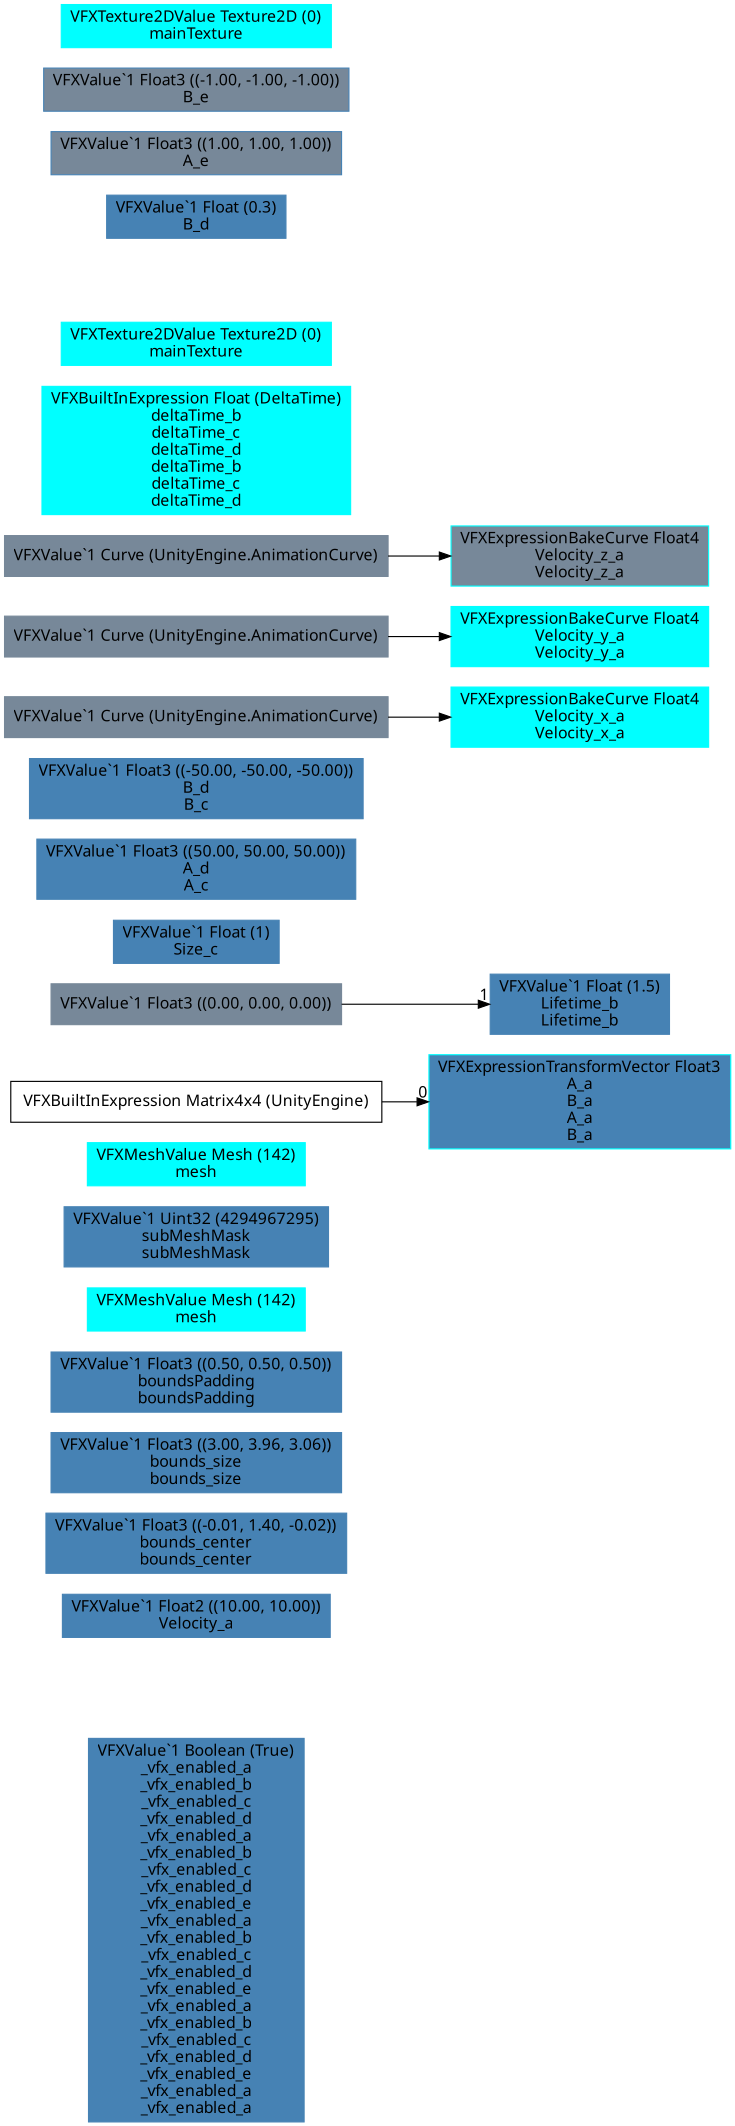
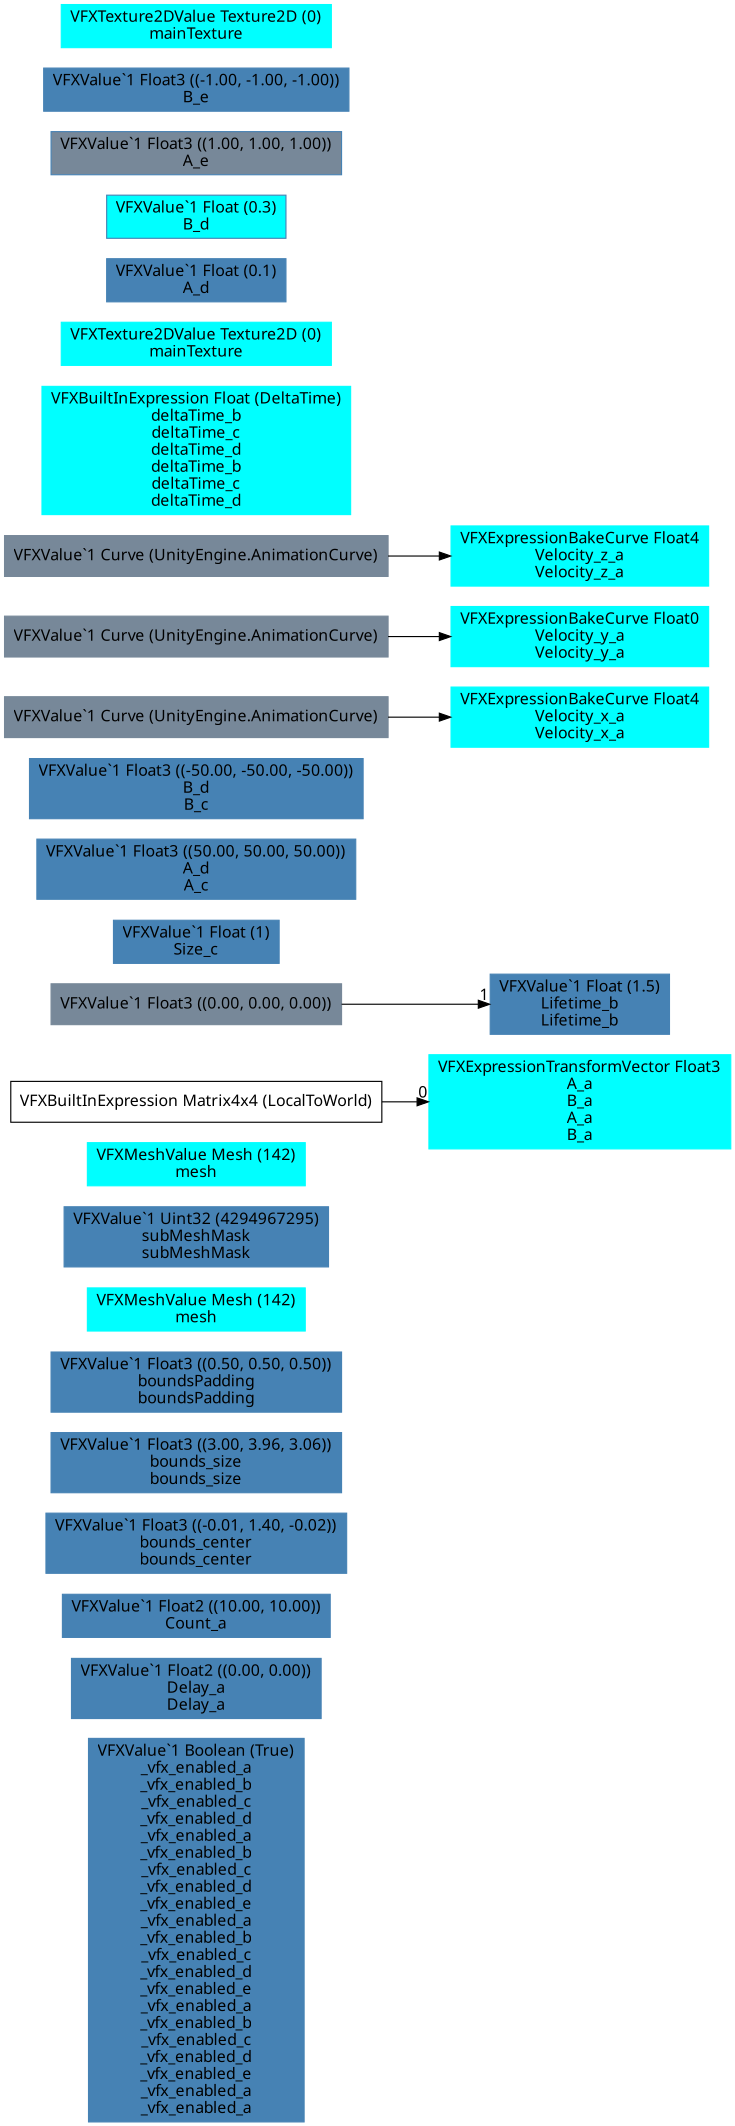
(196, 90) -> (196, 90)
(196, 217) -> (196, 217)
none -> (196, 280)
(580, 556) -> (580, 556)
(580, 637) -> (580, 637)
(196, 1102) -> (196, 1102)
(580, 1102) -> (580, 1102)
(196, 1616) -> (196, 1616)
none -> (196, 1688)
